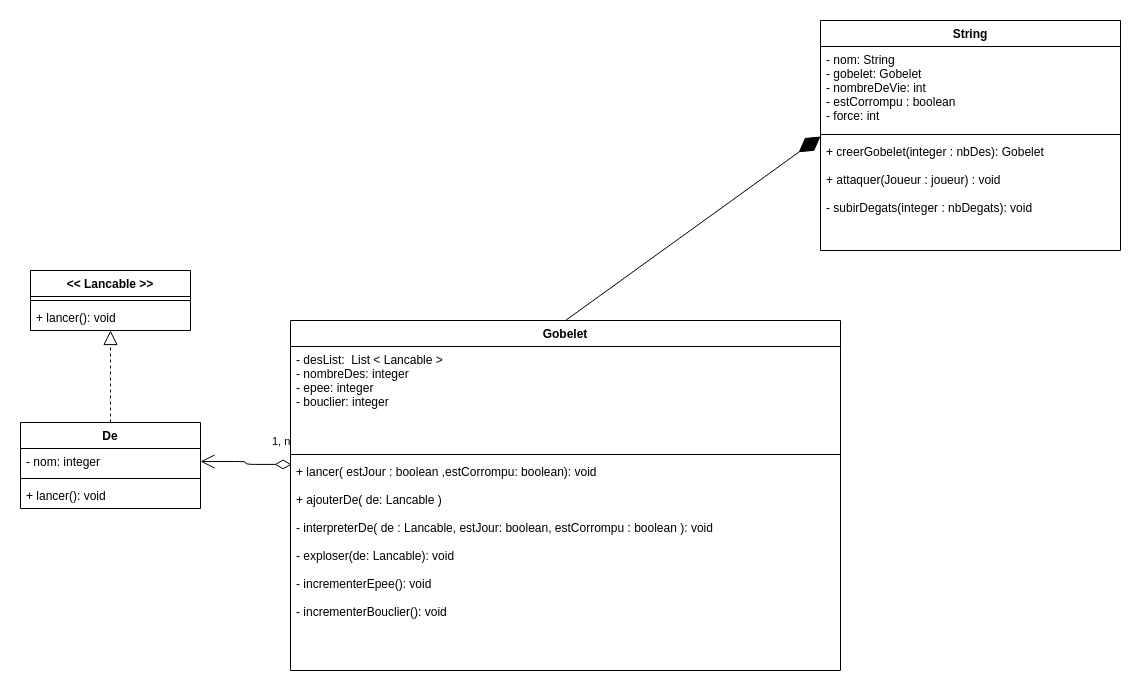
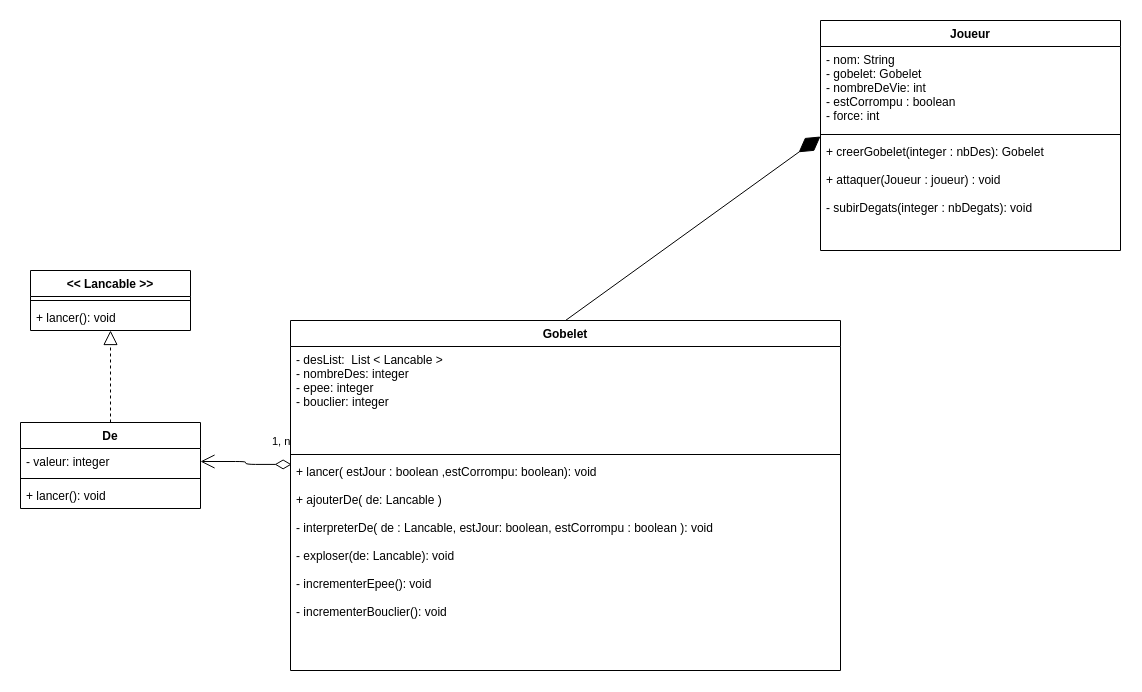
(970, 34) -> (970, 34)
(67, 462) -> (75, 462)
